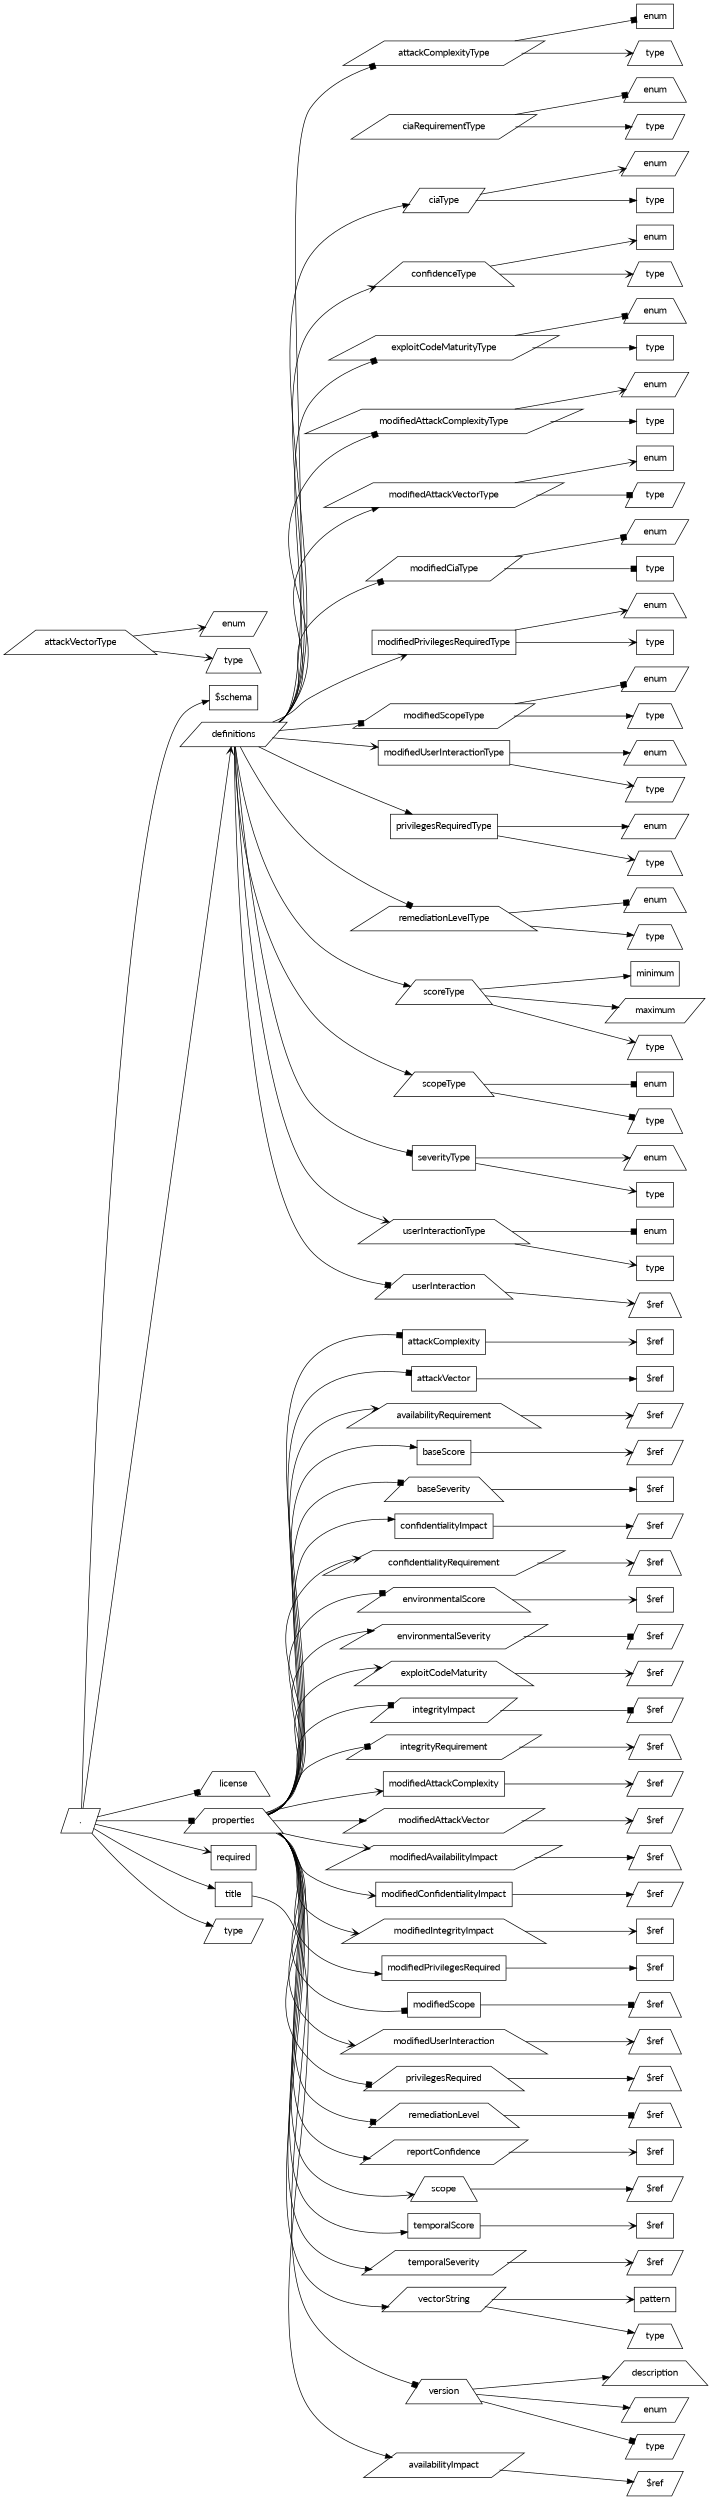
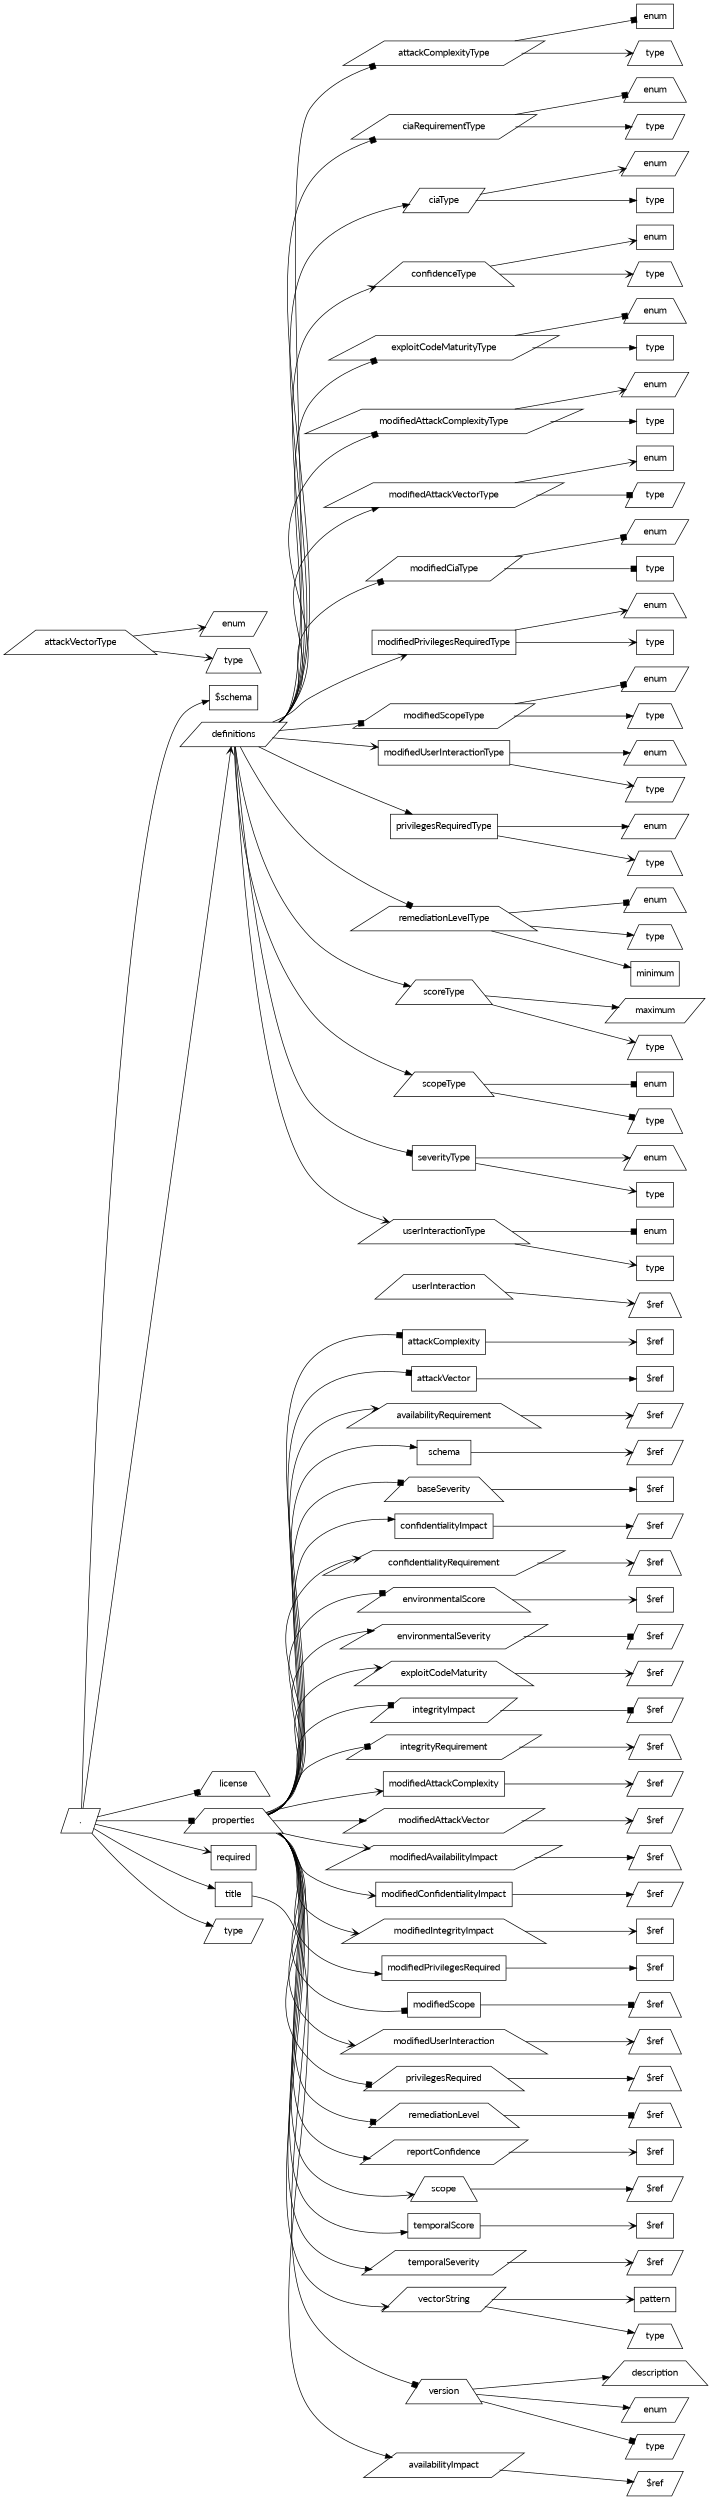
(552, 983) -> (558, 948)
(252, 1045) -> (288, 309)
(444, 1453) -> (444, 1453)
(287, 2189) -> (287, 2189)
